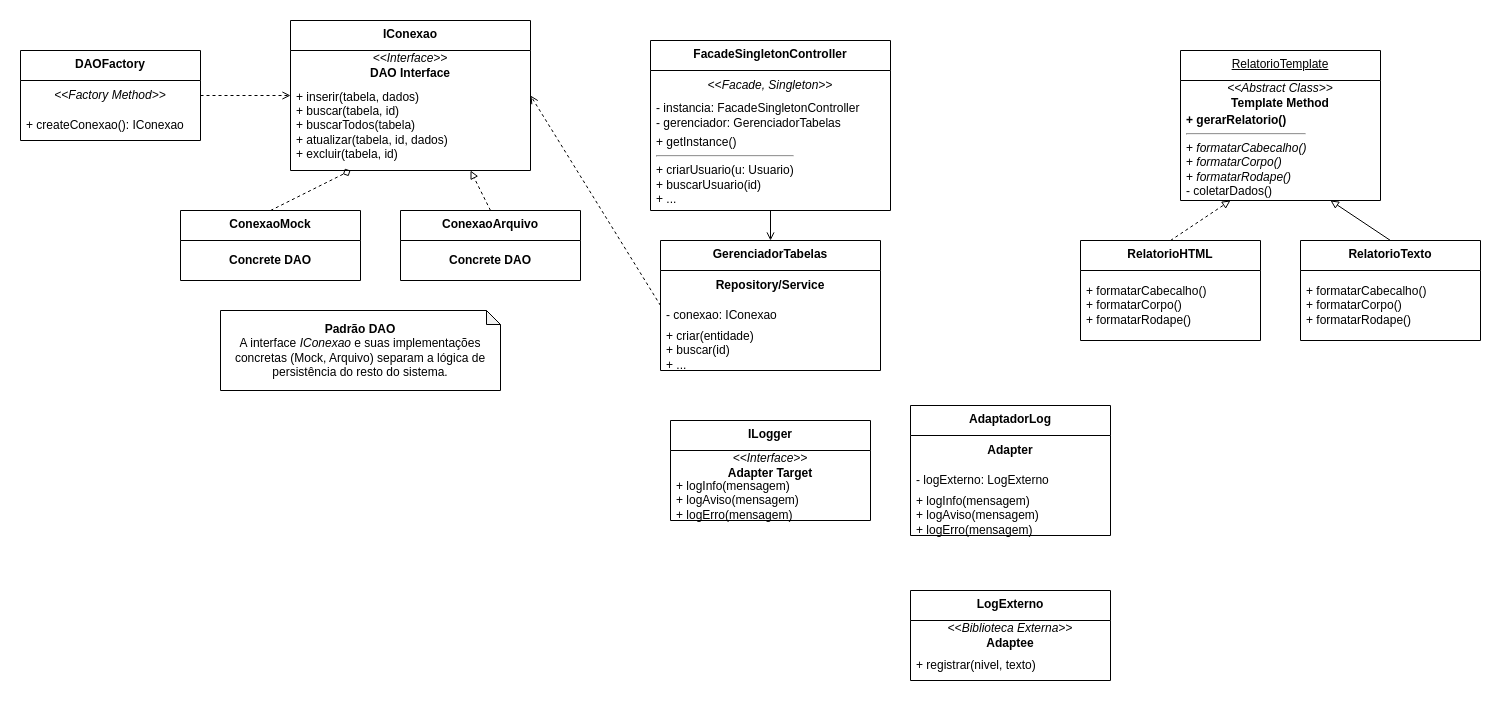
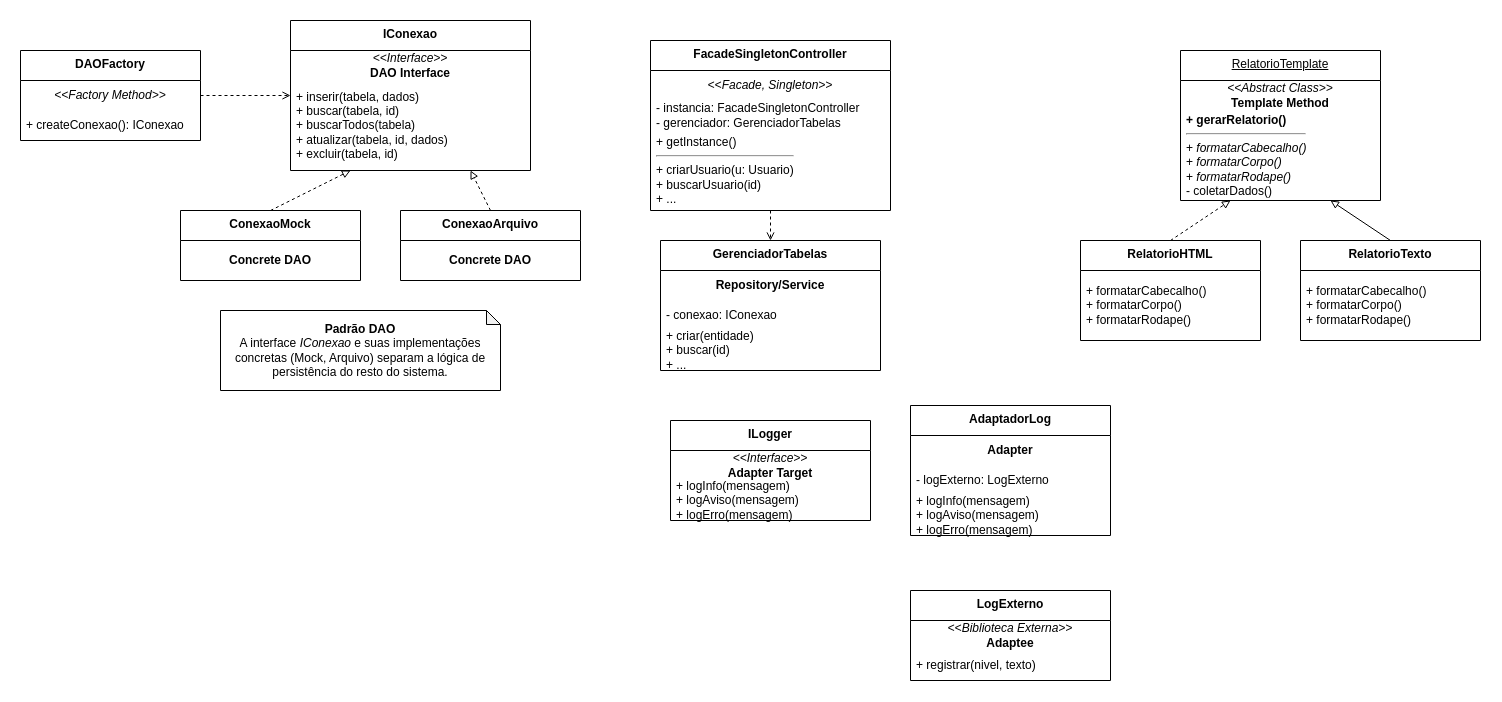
(342, 175) -> (341, 175)
(595, 200) -> none
(771, 224) -> (771, 224)
